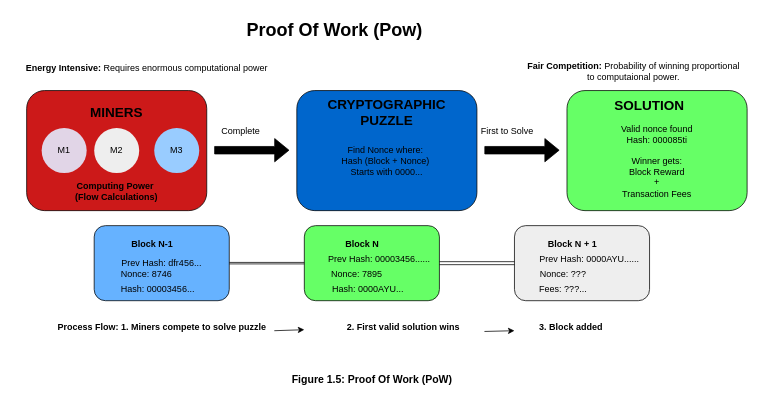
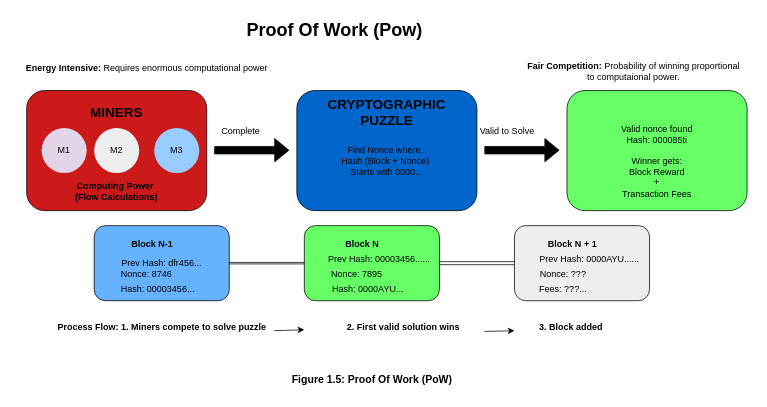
(649, 114) -> none
(507, 132) -> (507, 132)
